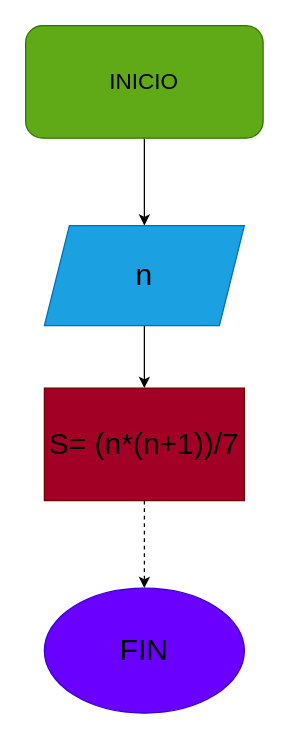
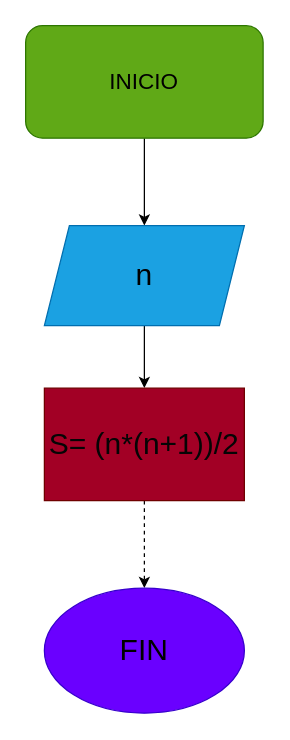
(144, 444) -> (144, 444)
